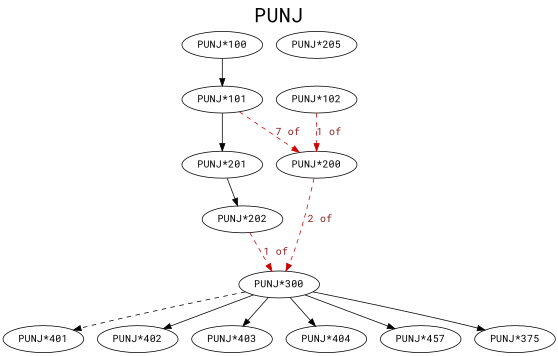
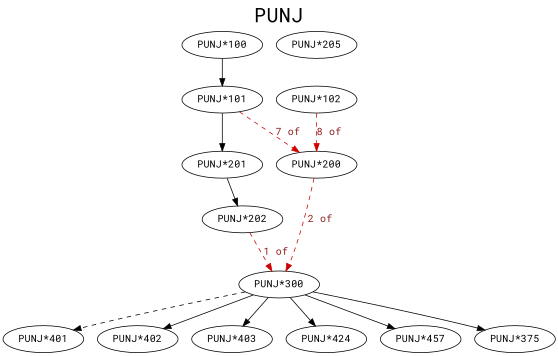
(329, 132) -> (329, 132)
(326, 339) -> (326, 339)
